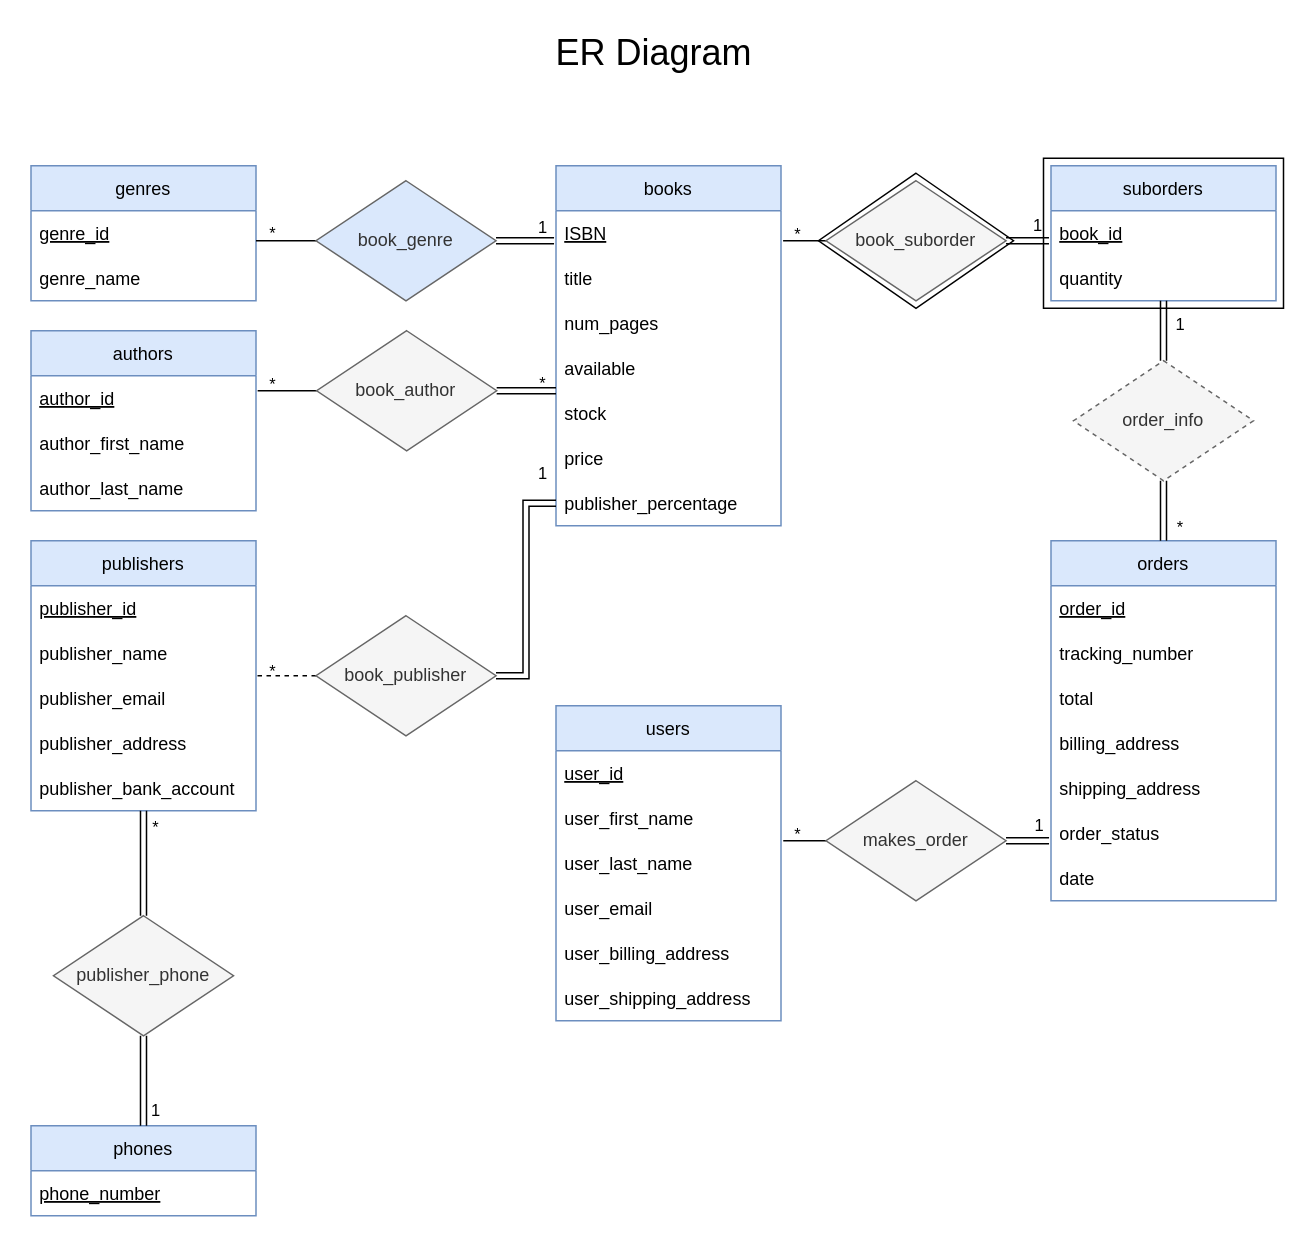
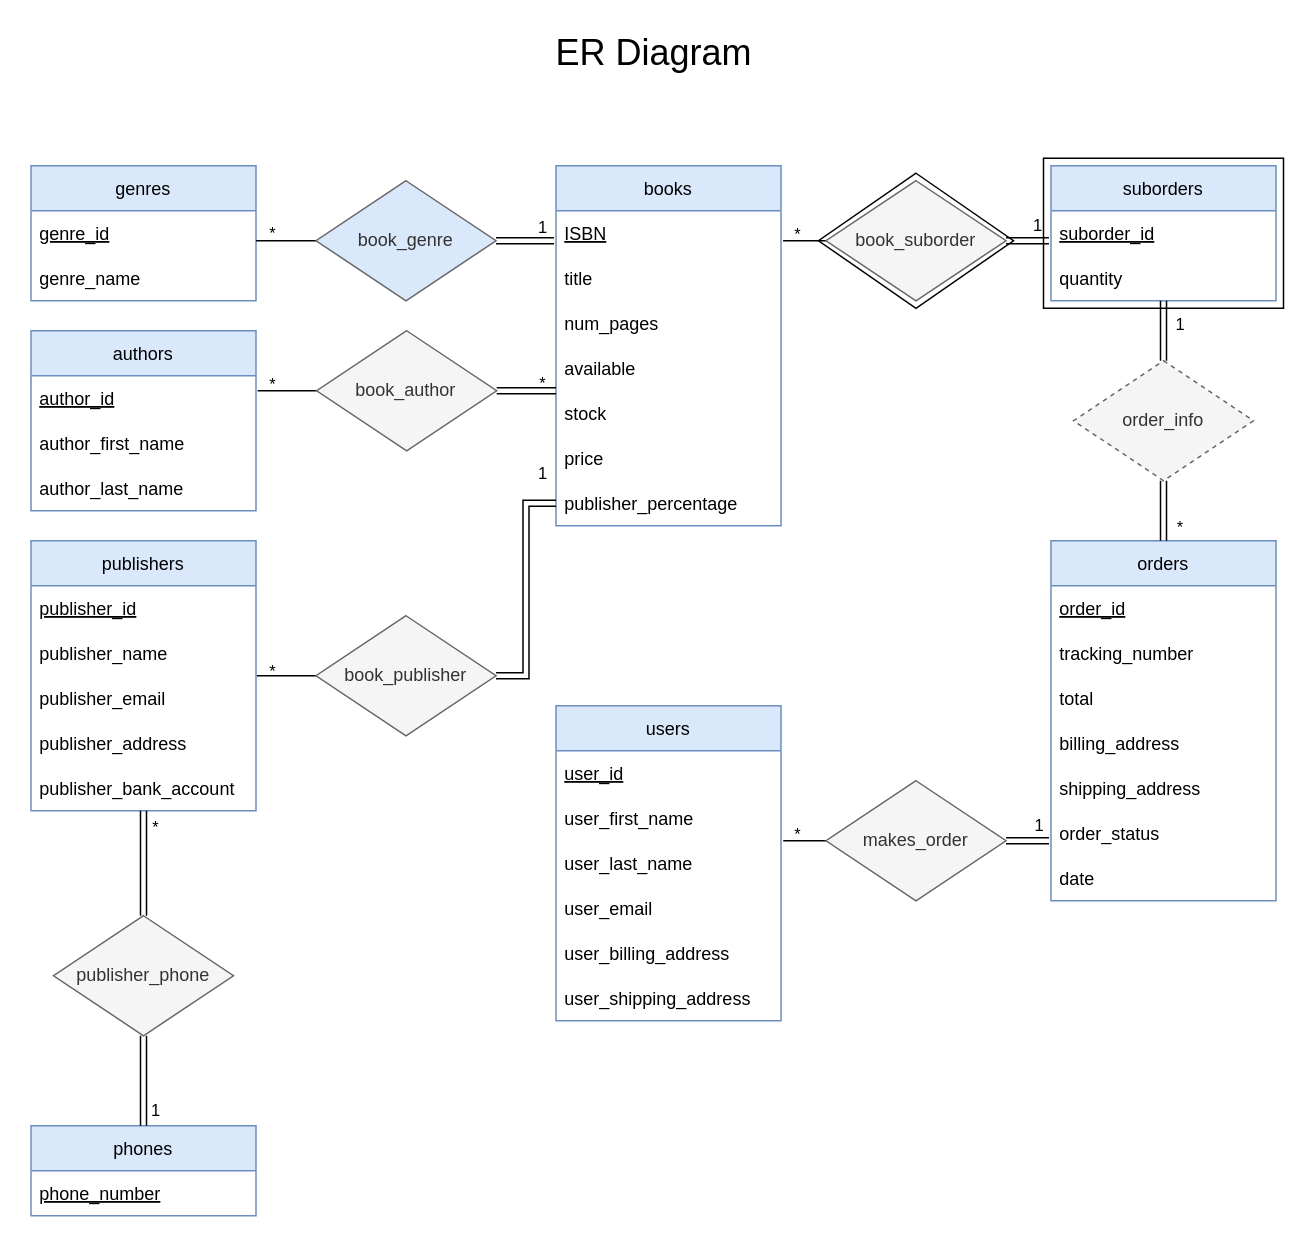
(1092, 234) -> (1112, 234)
(287, 676) -> (287, 676)
